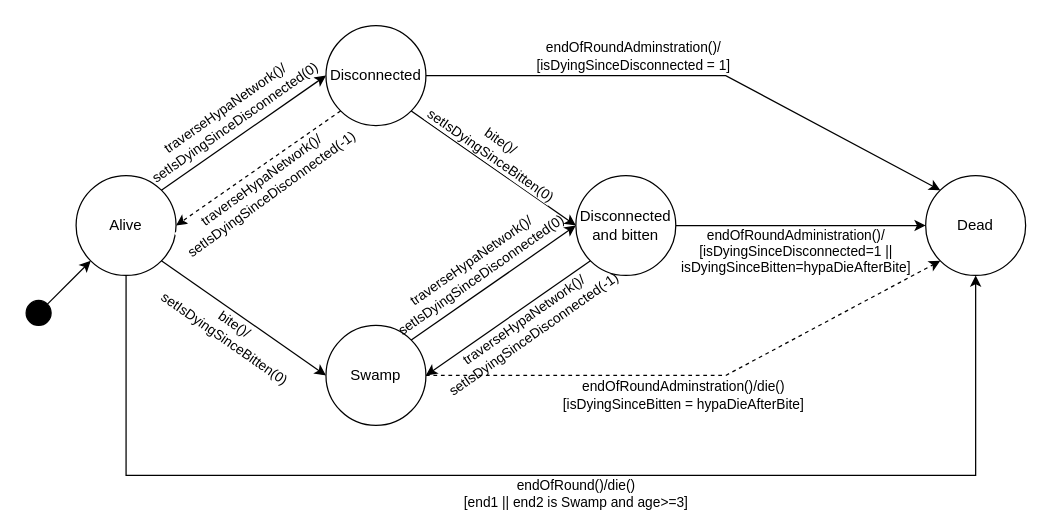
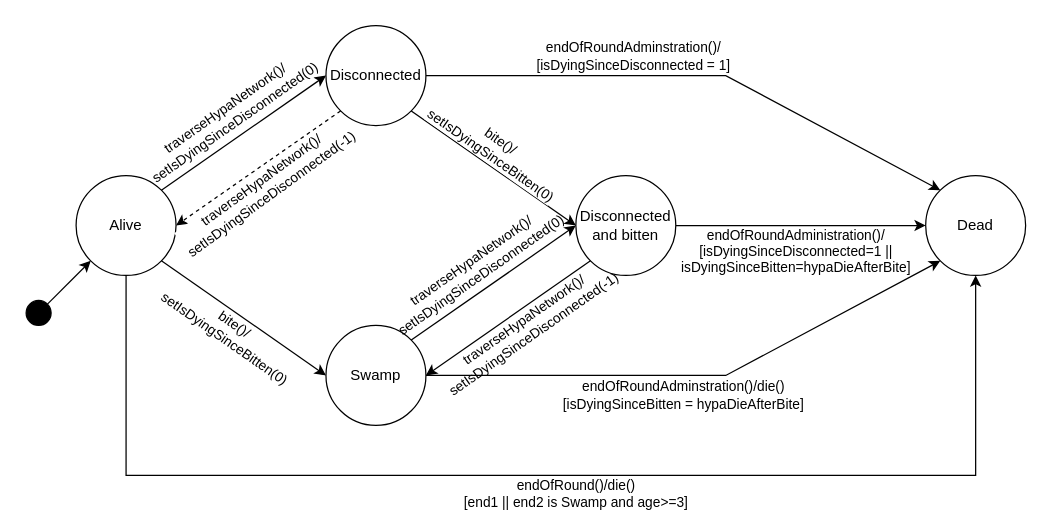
(694, 376) -> (694, 376)
